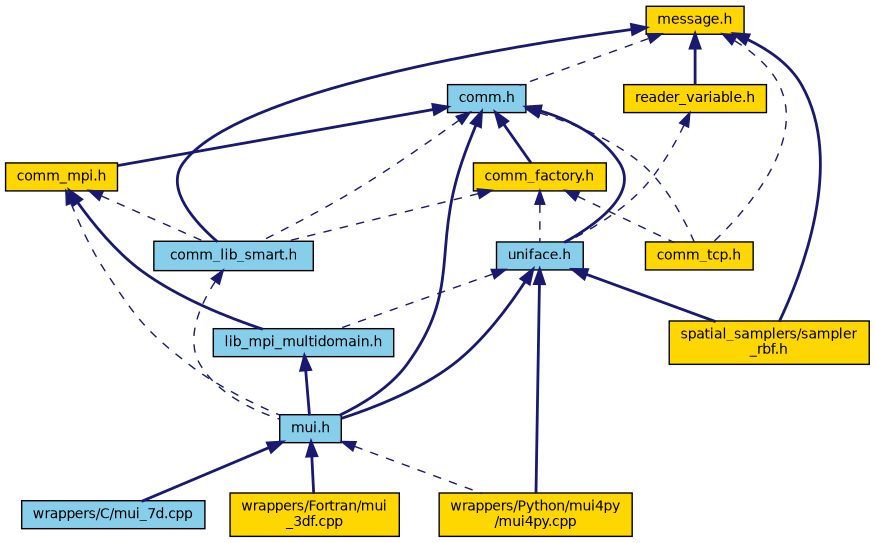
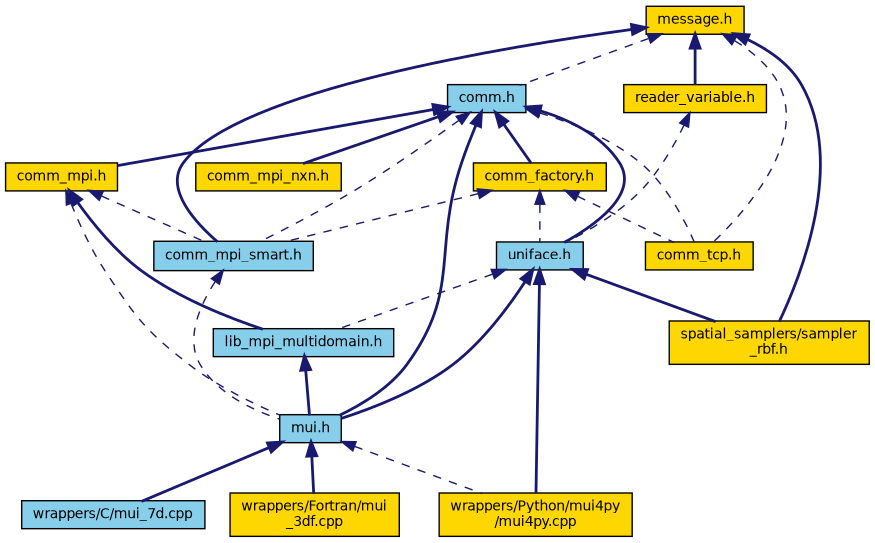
none -> (269, 177)
(234, 256) -> (234, 256)
